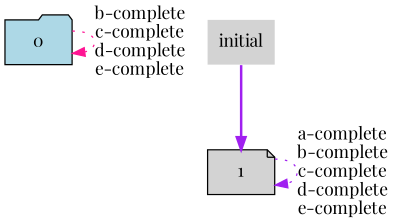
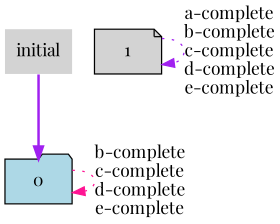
(241, 101) -> (39, 110)
